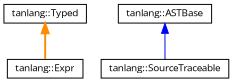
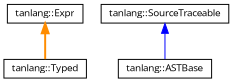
(45, 46) -> (45, 46)
(165, 46) -> (165, 46)
